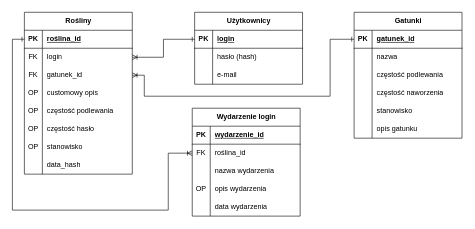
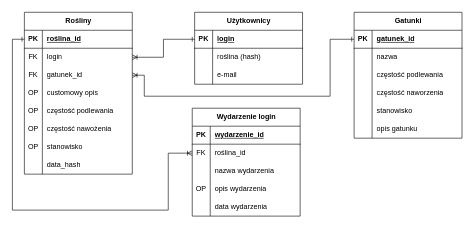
(241, 57) -> (243, 57)
(74, 129) -> (82, 129)
